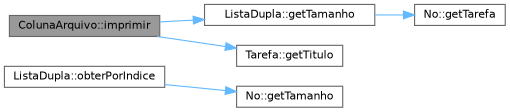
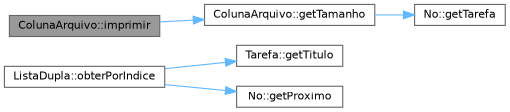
(290, 15) -> (290, 15)
(191, 42) -> (195, 65)
(290, 97) -> (290, 97)
